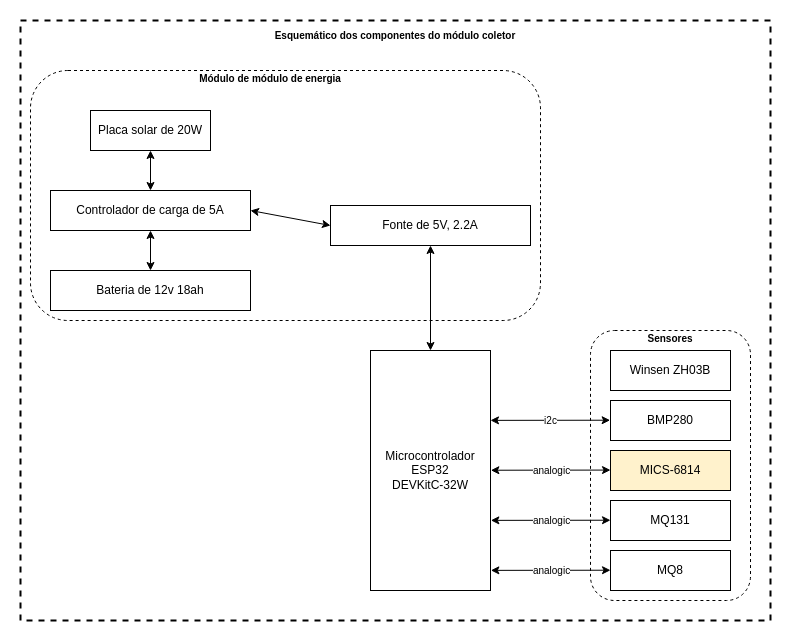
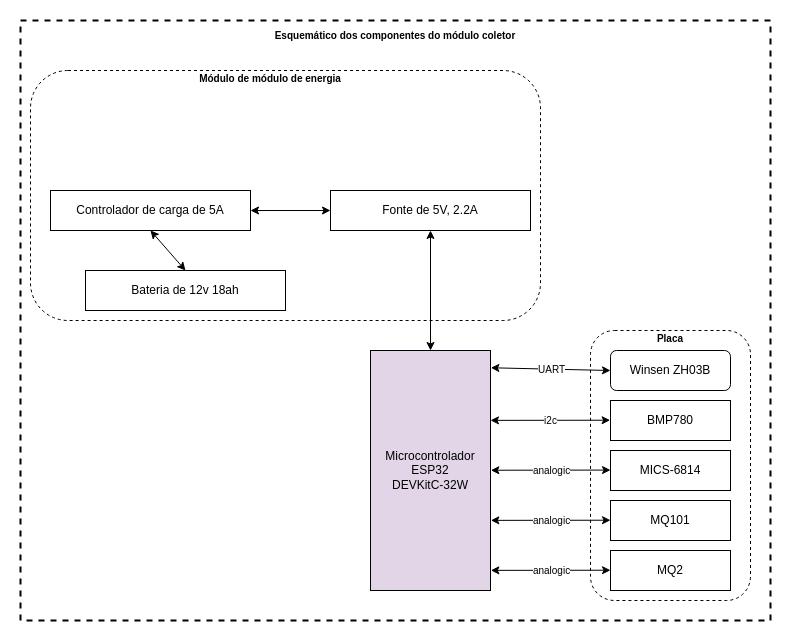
(151, 131) -> none
(151, 171) -> none
(431, 226) -> (431, 211)
(151, 291) -> (186, 291)
(671, 339) -> (671, 339)
none -> (551, 369)
(671, 371) -> (671, 371)
(671, 421) -> (671, 421)
(431, 471) -> (431, 471)
(671, 471) -> (671, 471)
(671, 521) -> (671, 521)
(671, 571) -> (671, 571)
